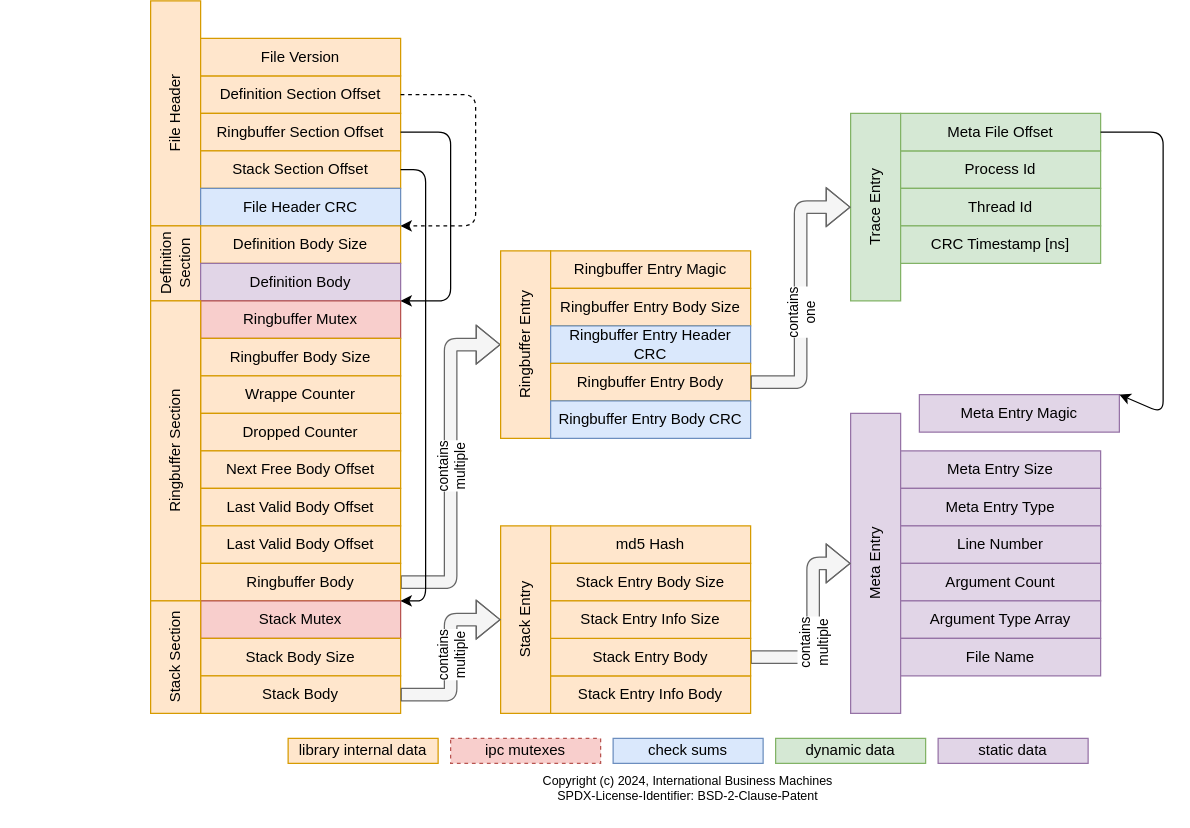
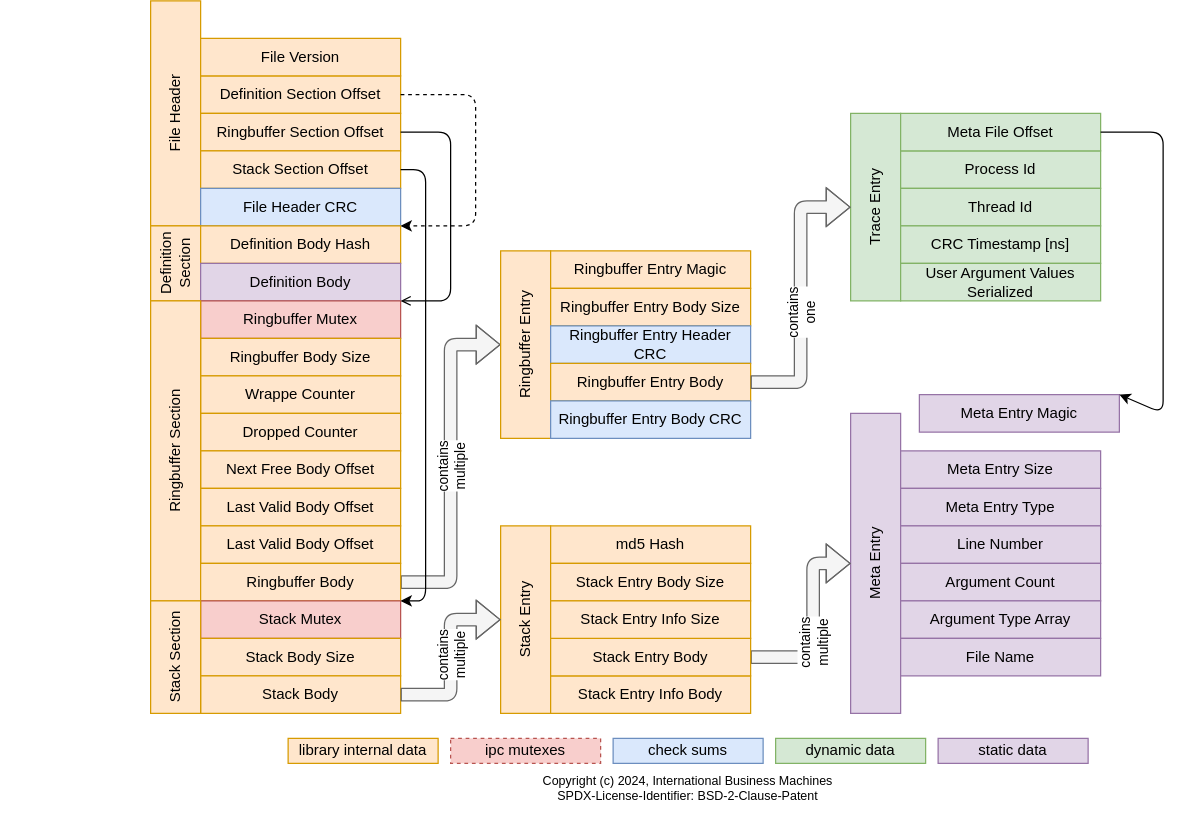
(301, 244) -> (301, 244)
none -> (1001, 282)
(411, 301) -> (409, 301)
